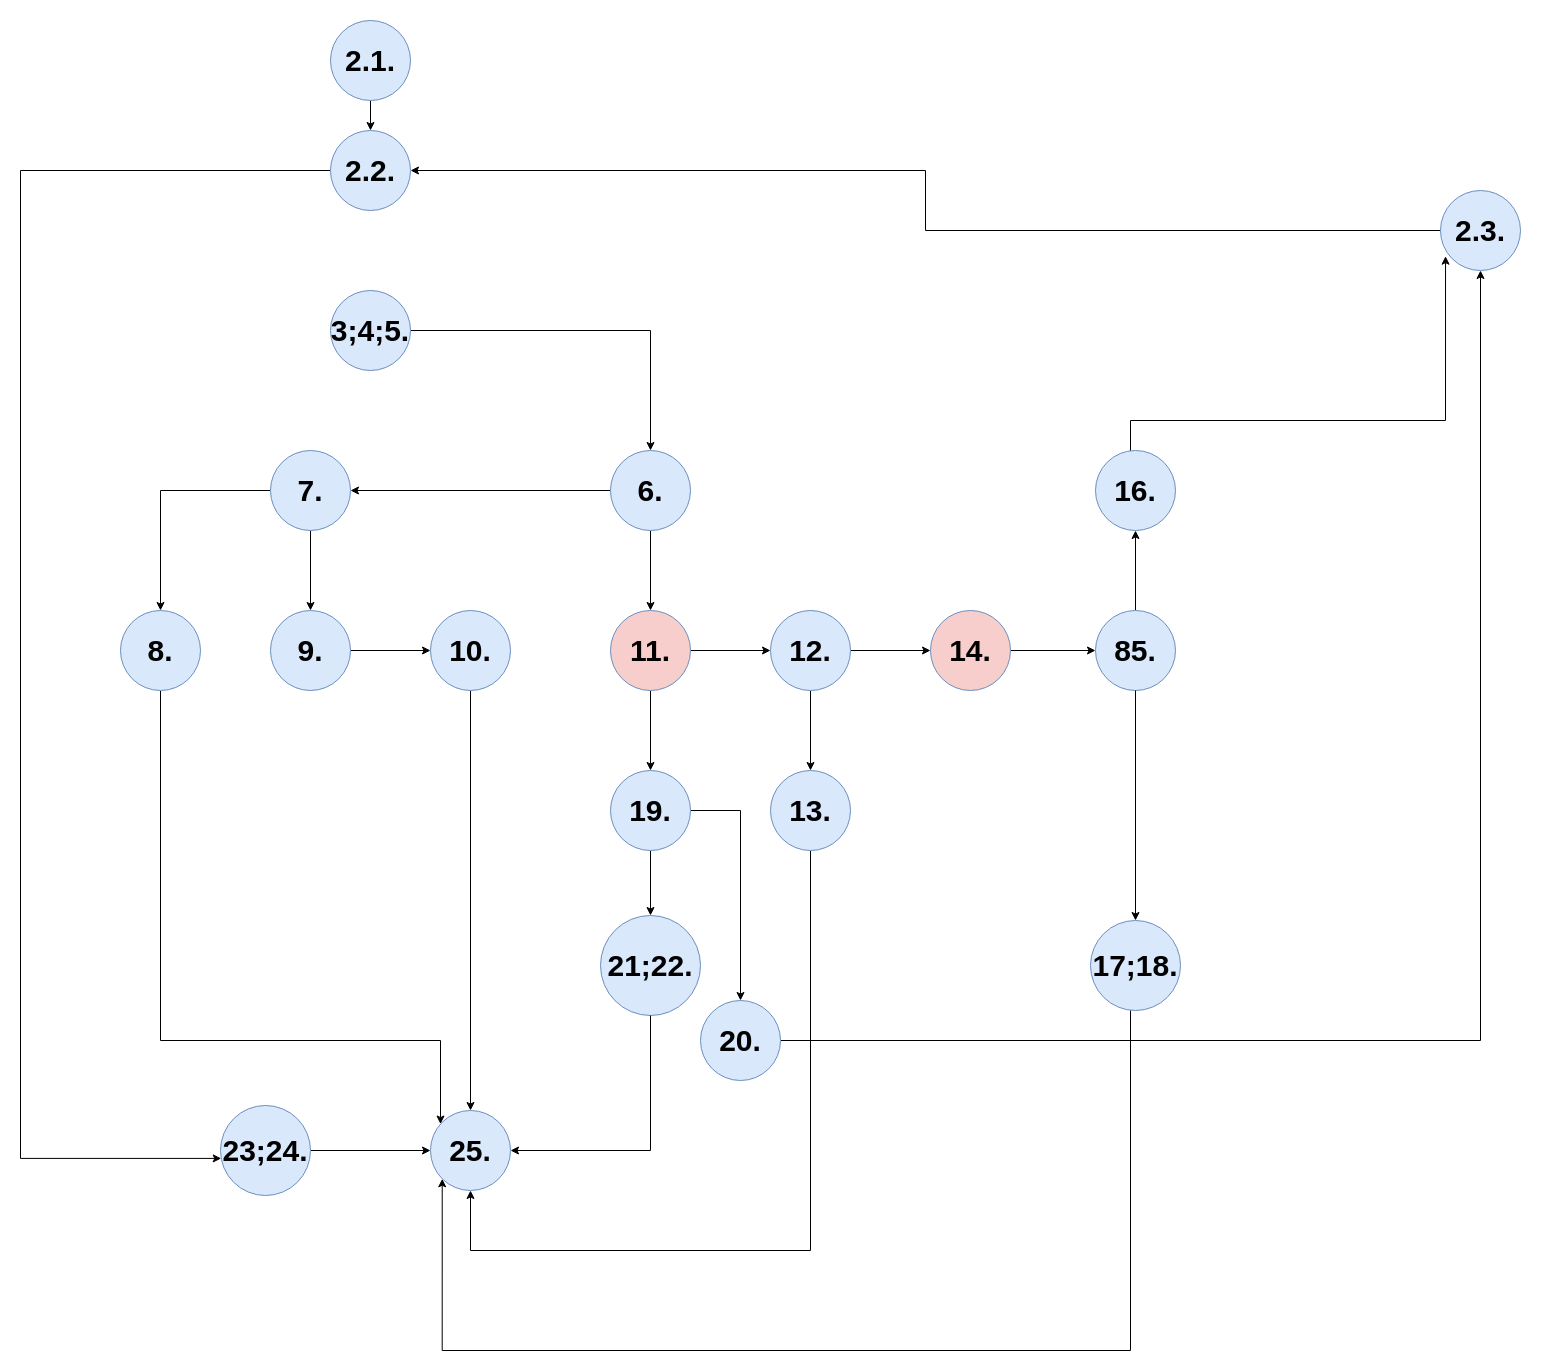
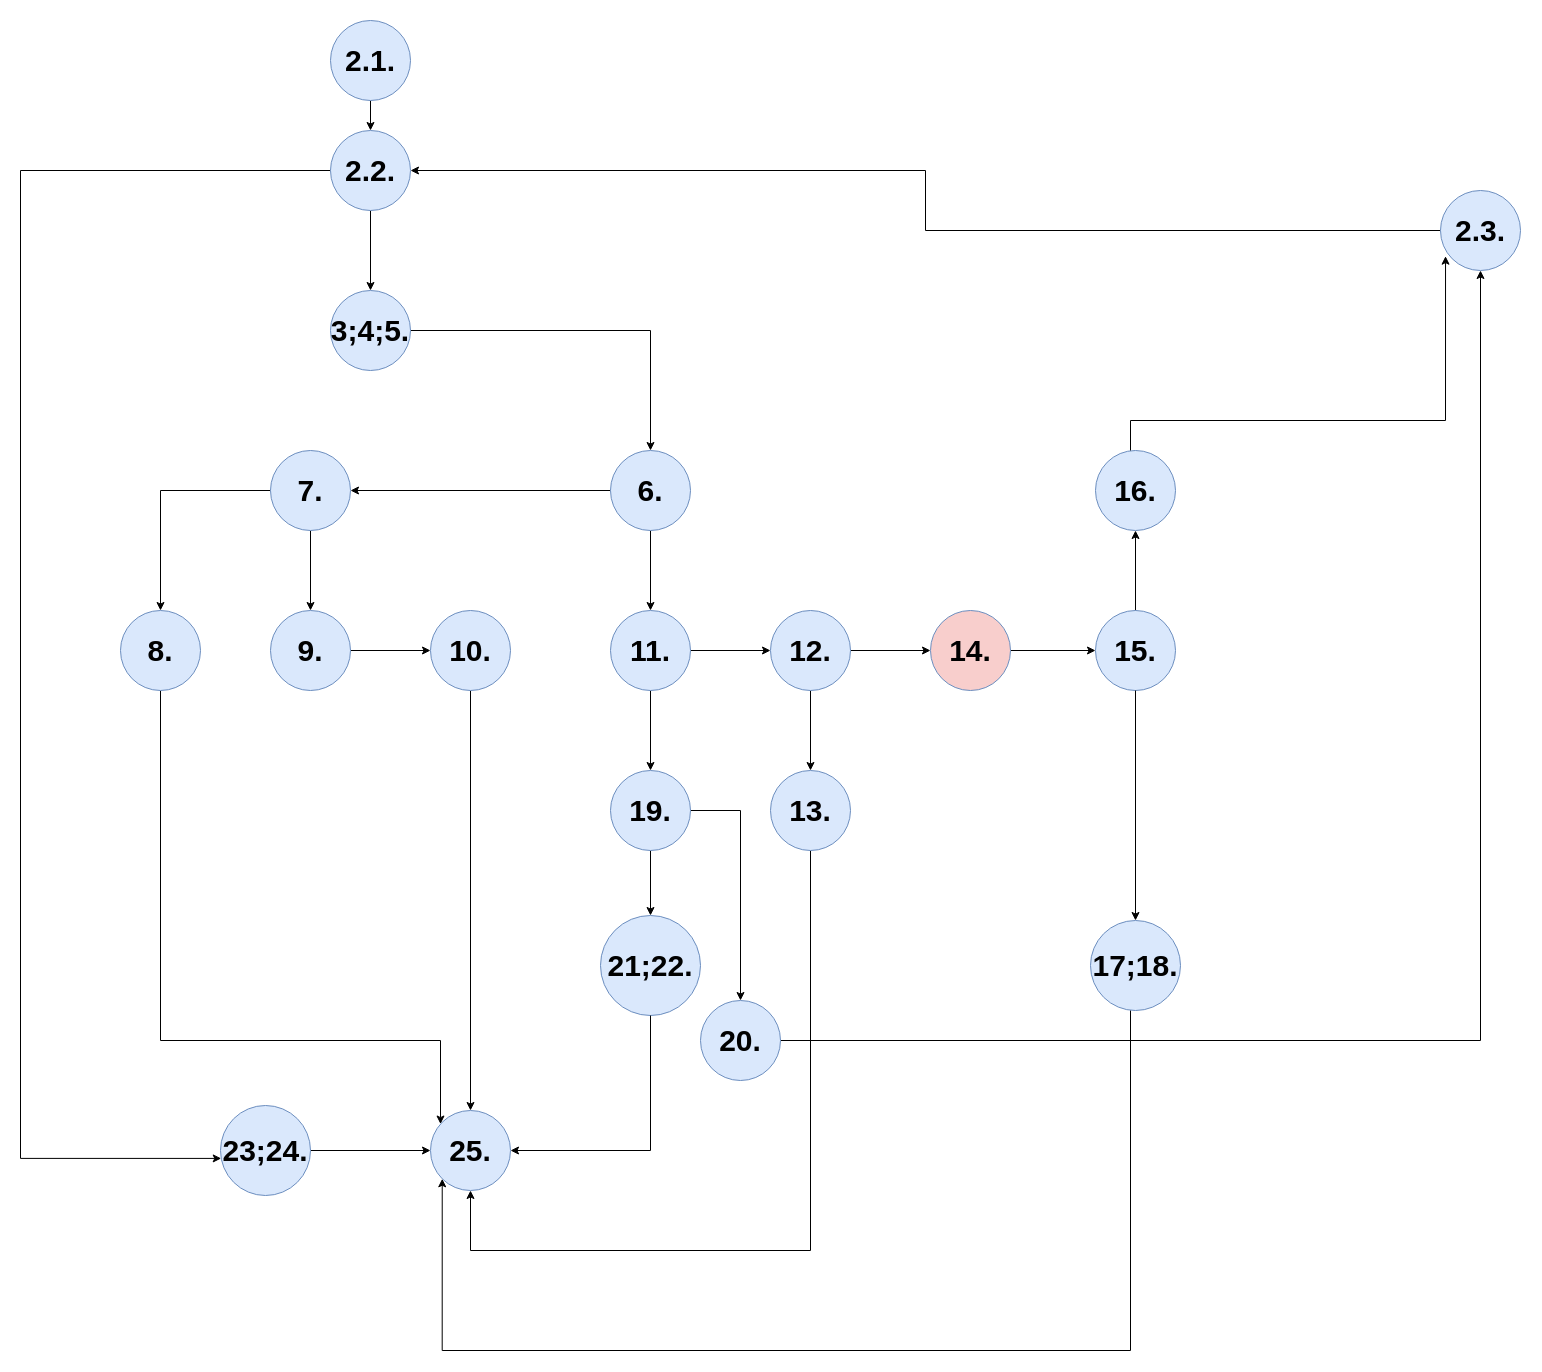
none -> (371, 247)
(651, 651) -> (651, 651)
(1136, 651) -> (1136, 651)
